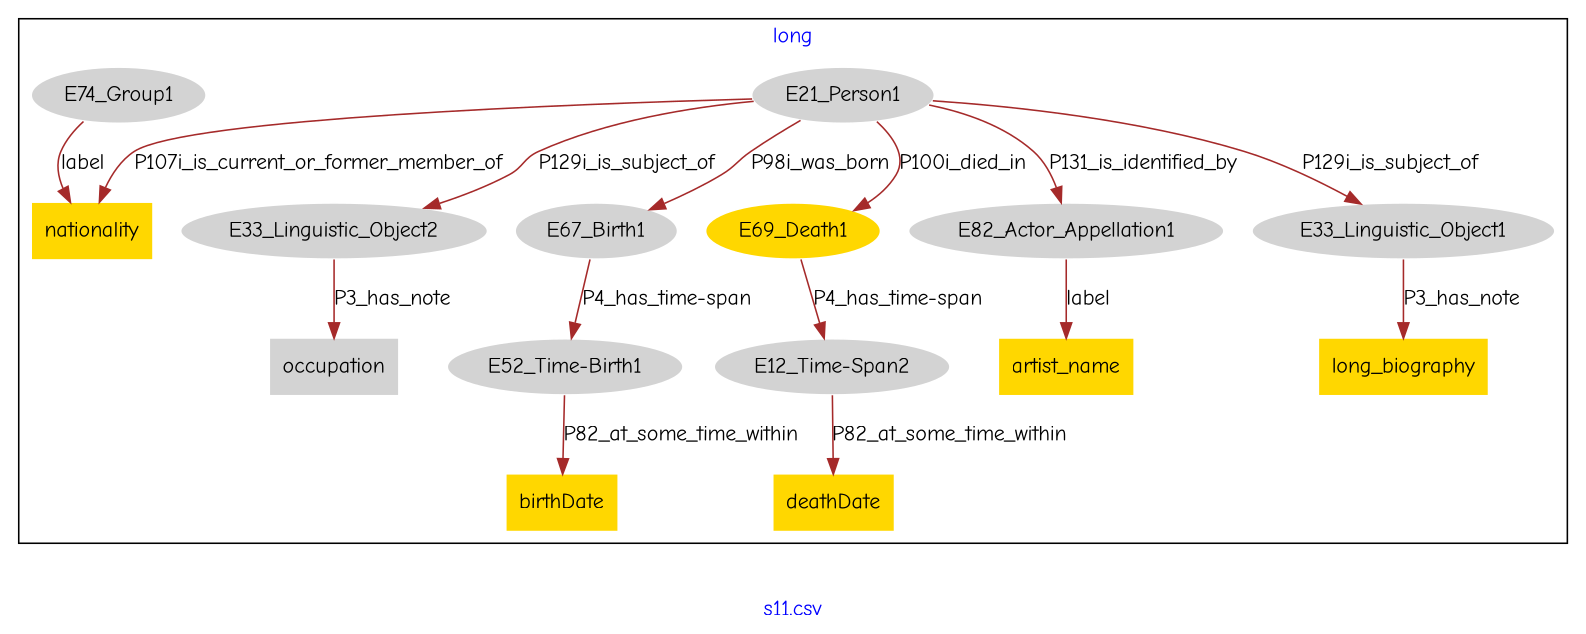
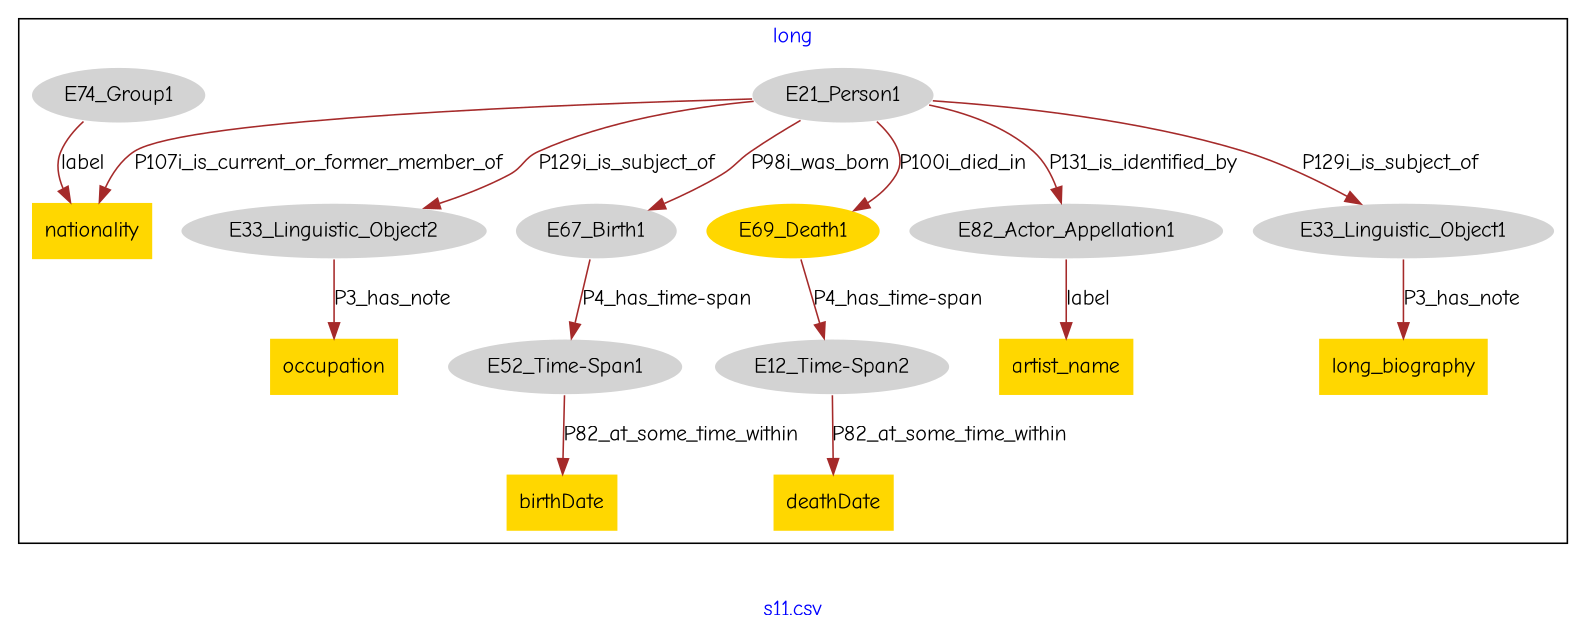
(334, 367) -> (334, 367)
(565, 367) -> (565, 367)
